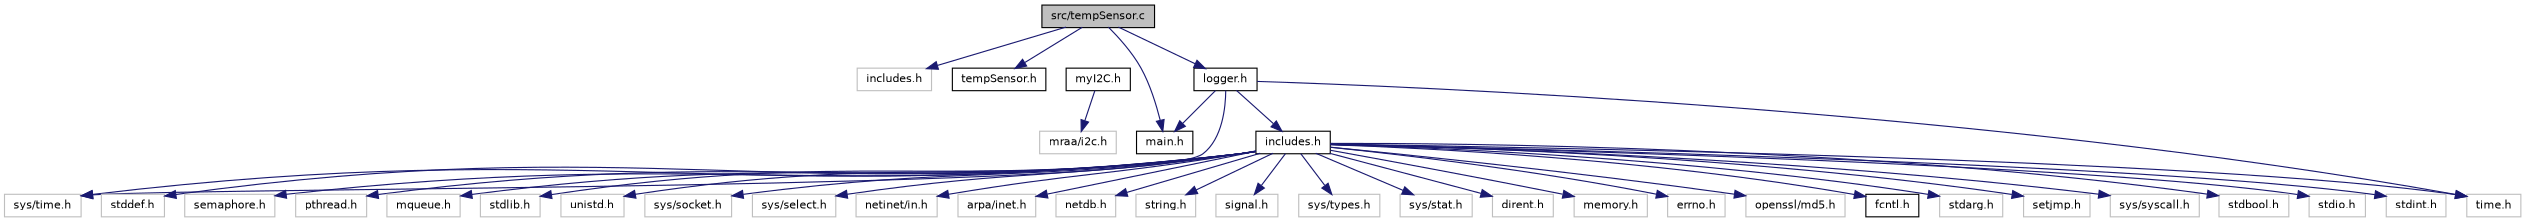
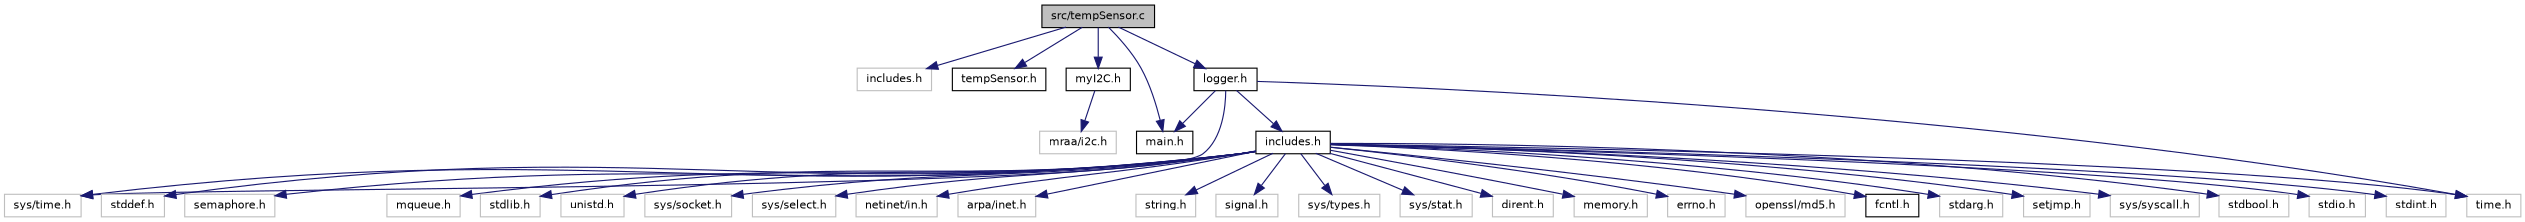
none -> (1098, 42)
(331, 206) -> none
(1086, 206) -> none
